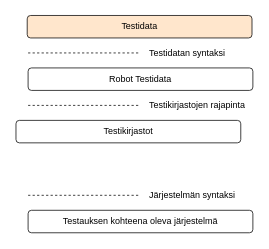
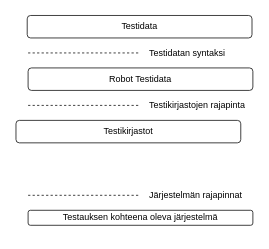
(140, 27) -> (140, 27)
(199, 195) -> (201, 195)
(141, 222) -> (141, 218)
